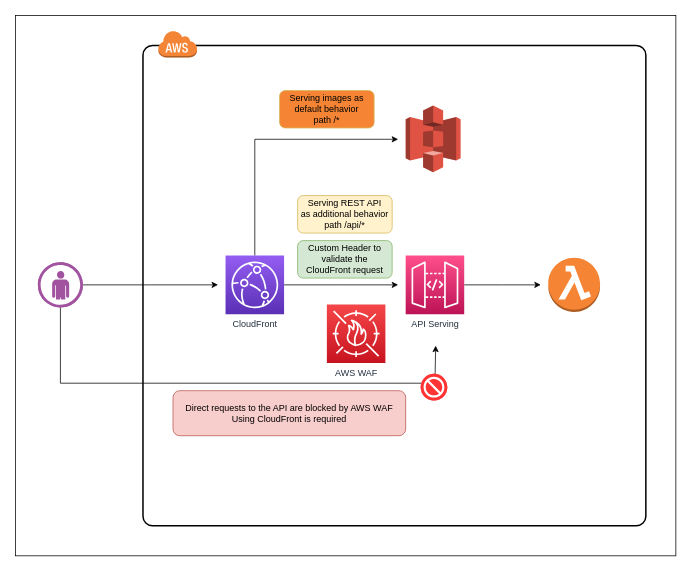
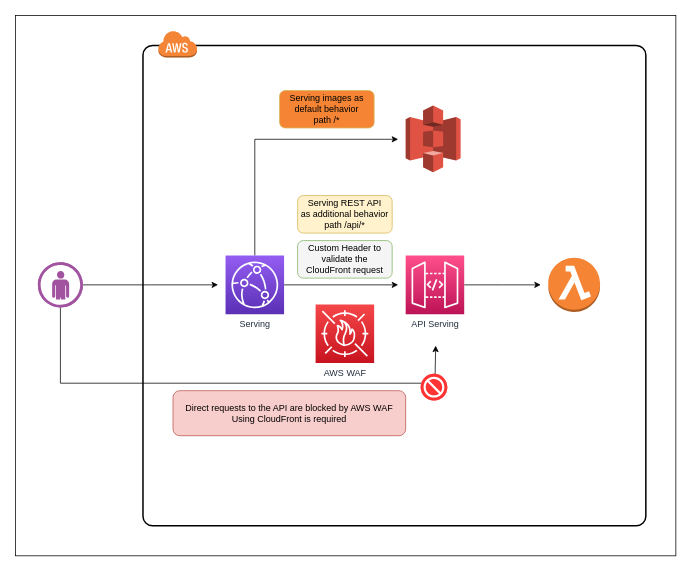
(345, 259) -> (345, 259)
(255, 325) -> (255, 325)
(356, 333) -> (345, 333)
